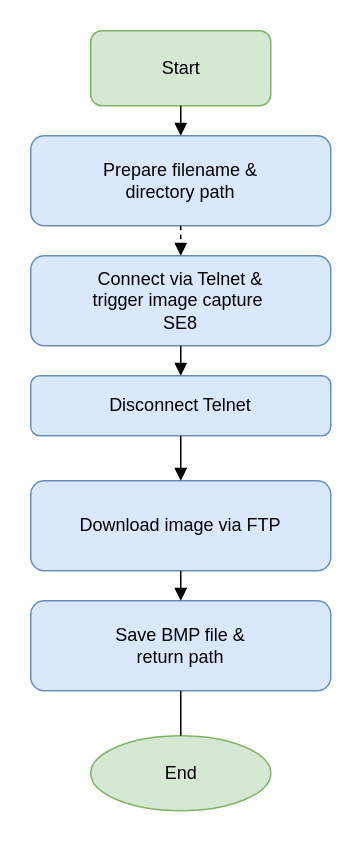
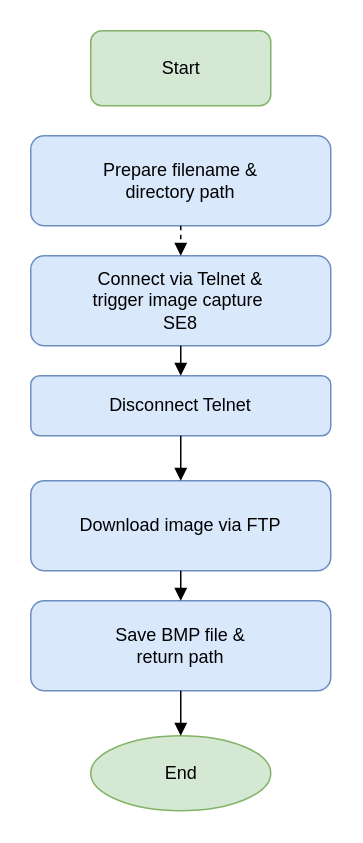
(181, 114) -> none
(181, 727) -> (181, 723)
